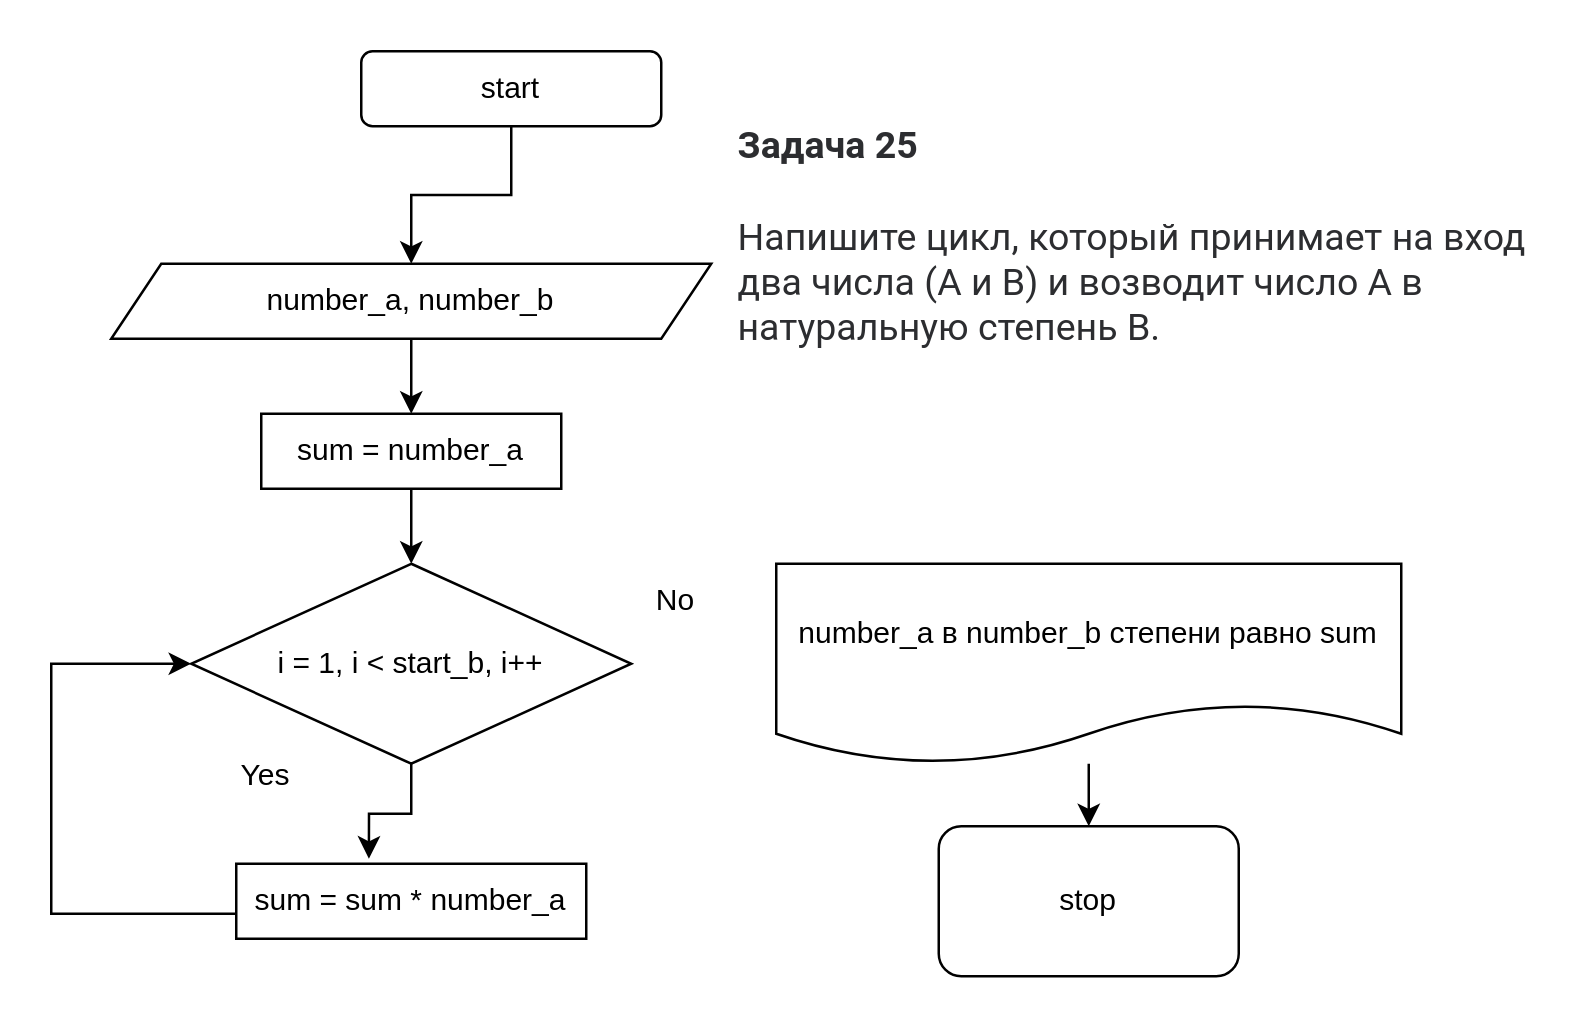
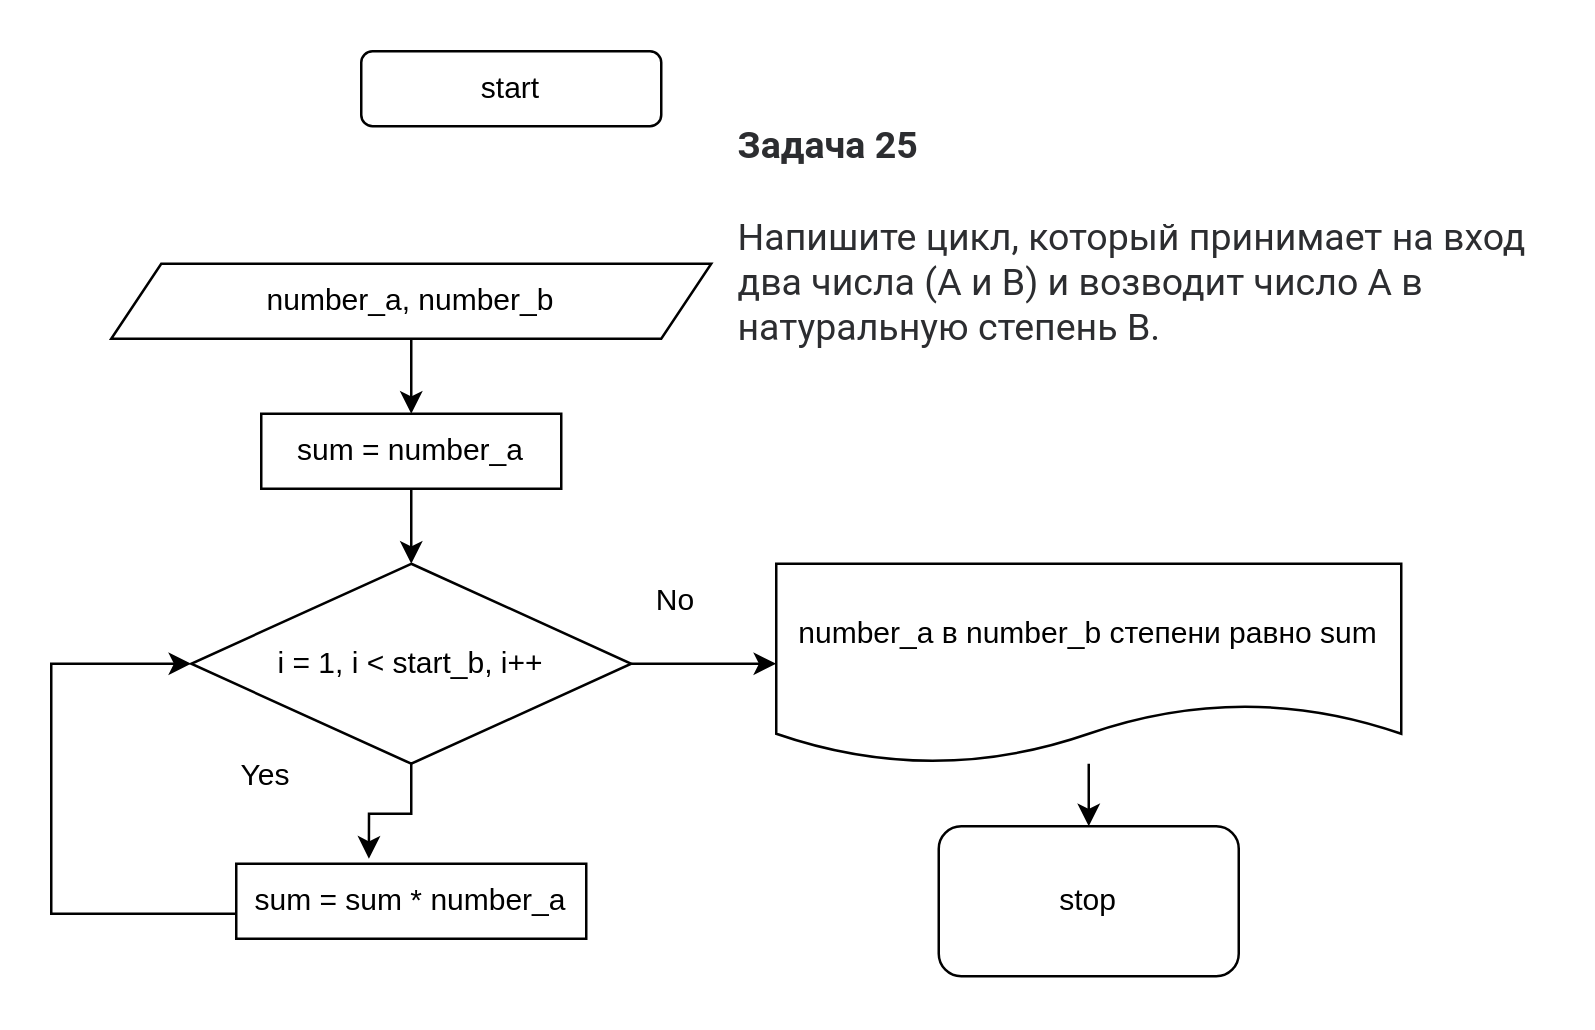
(469, 195) -> none
none -> (695, 664)
